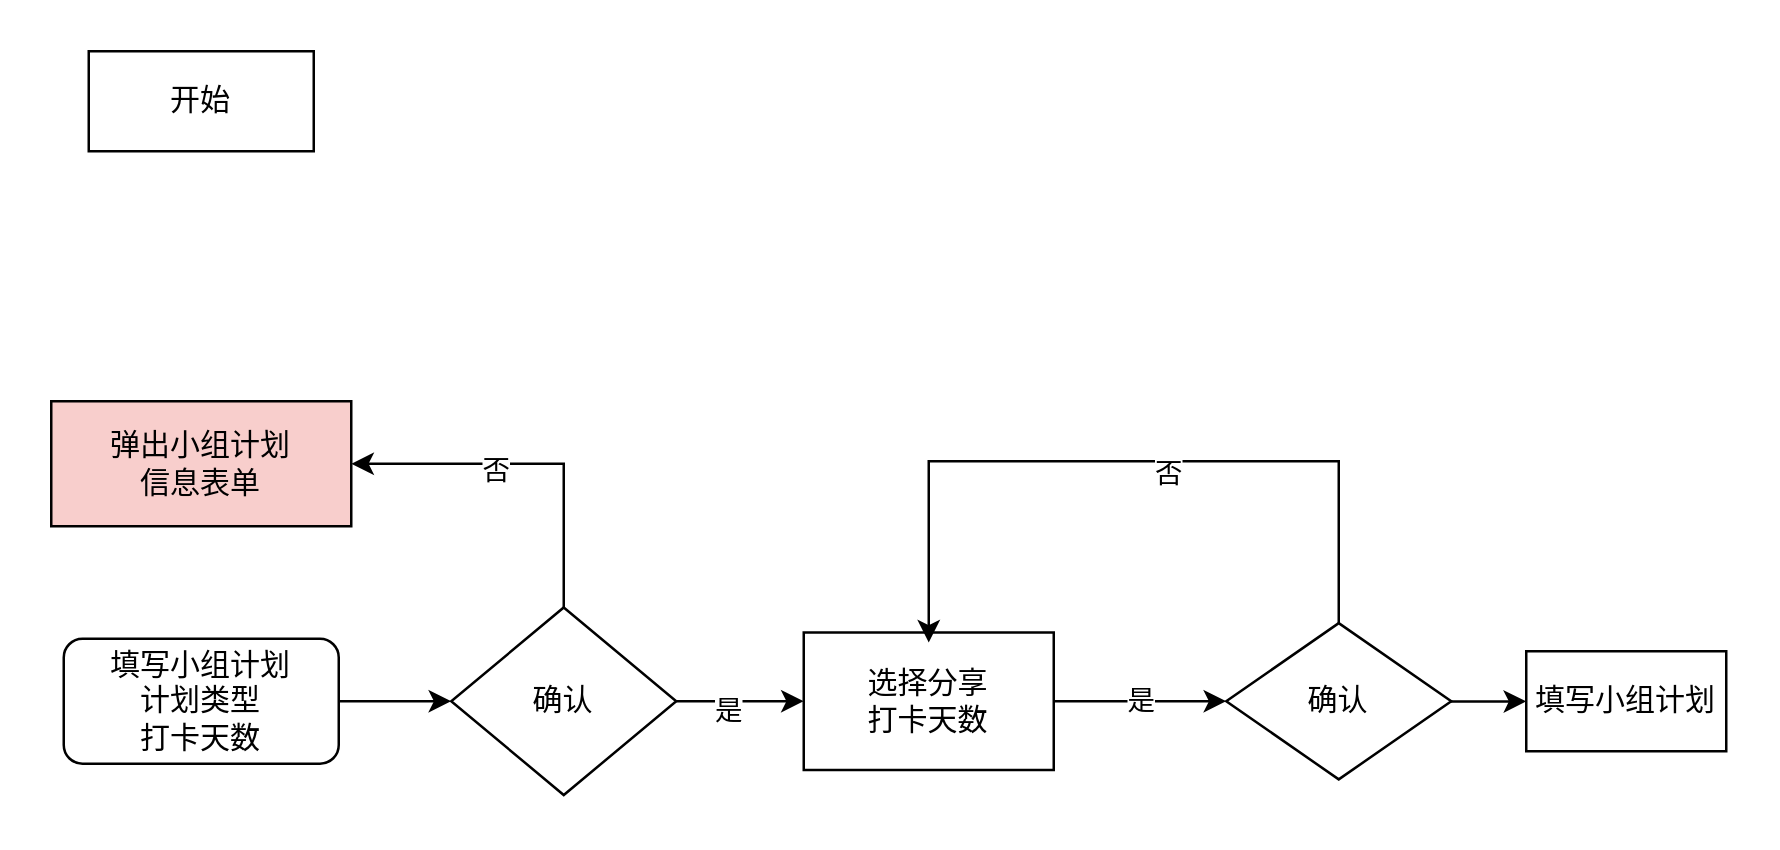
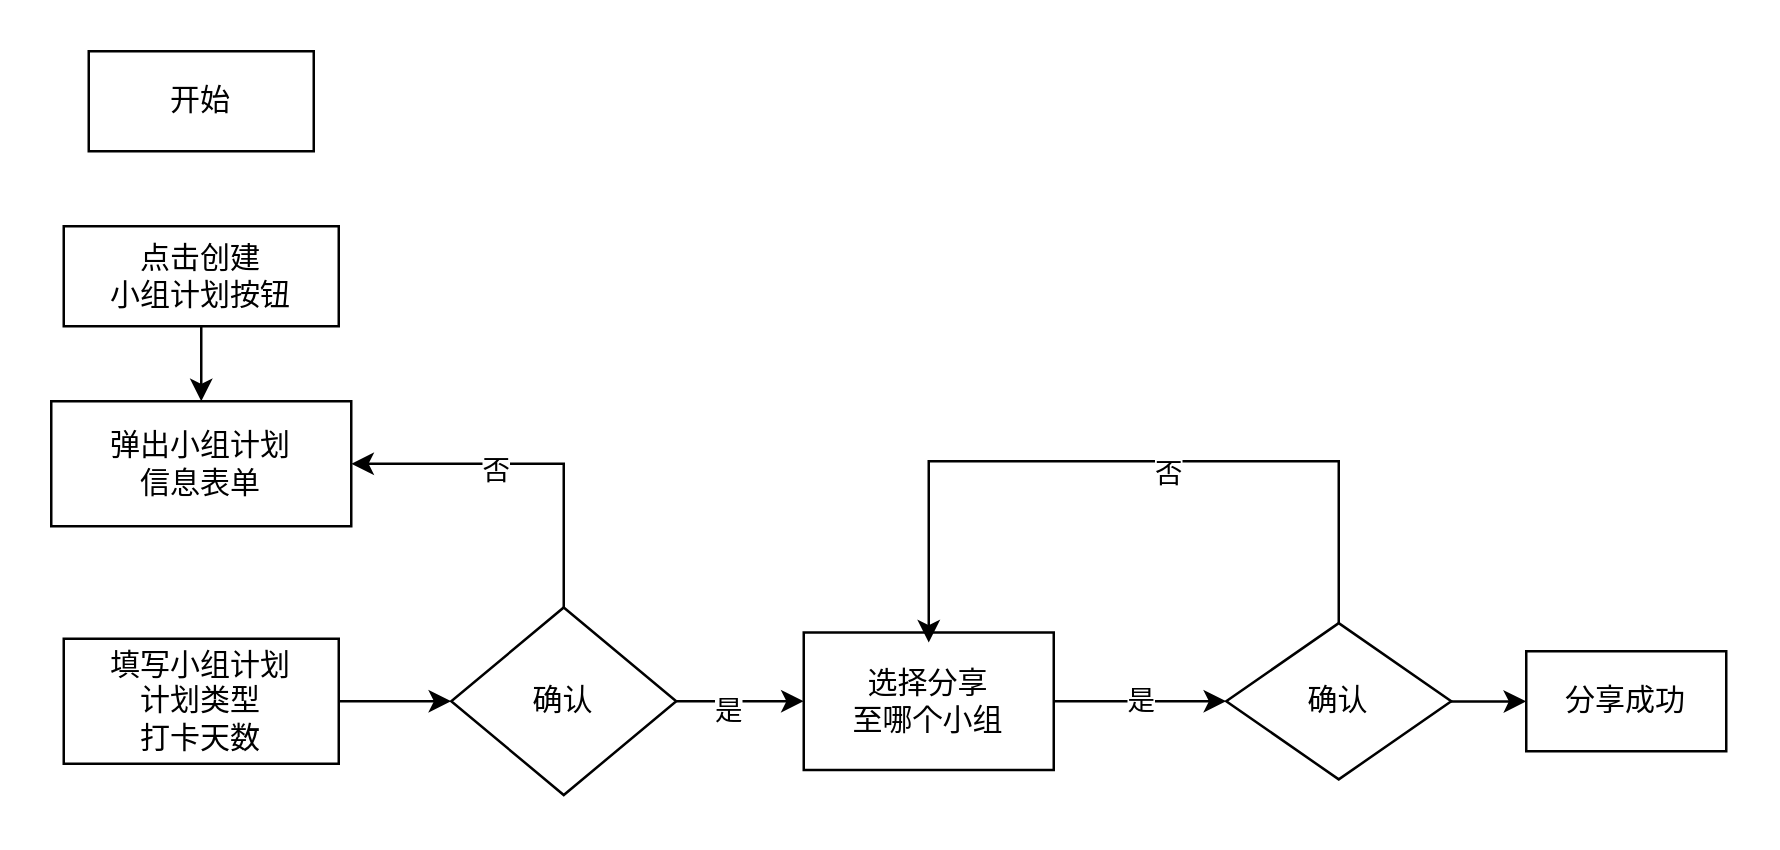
none -> (201, 276)
none -> (201, 372)
(201, 464) -> (201, 464)
(201, 701) -> (201, 701)
(929, 701) -> (929, 701)
(1626, 701) -> (1626, 701)
